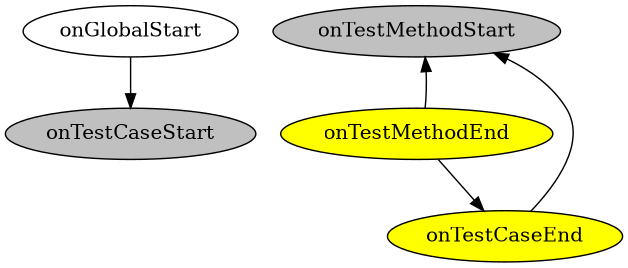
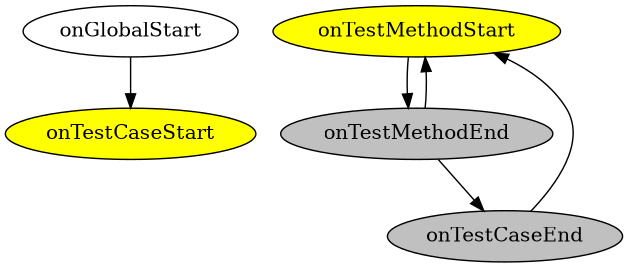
(417, 31) -> (417, 31)
none -> (407, 76)
(131, 134) -> (131, 134)
(417, 134) -> (417, 134)
(505, 236) -> (505, 236)
